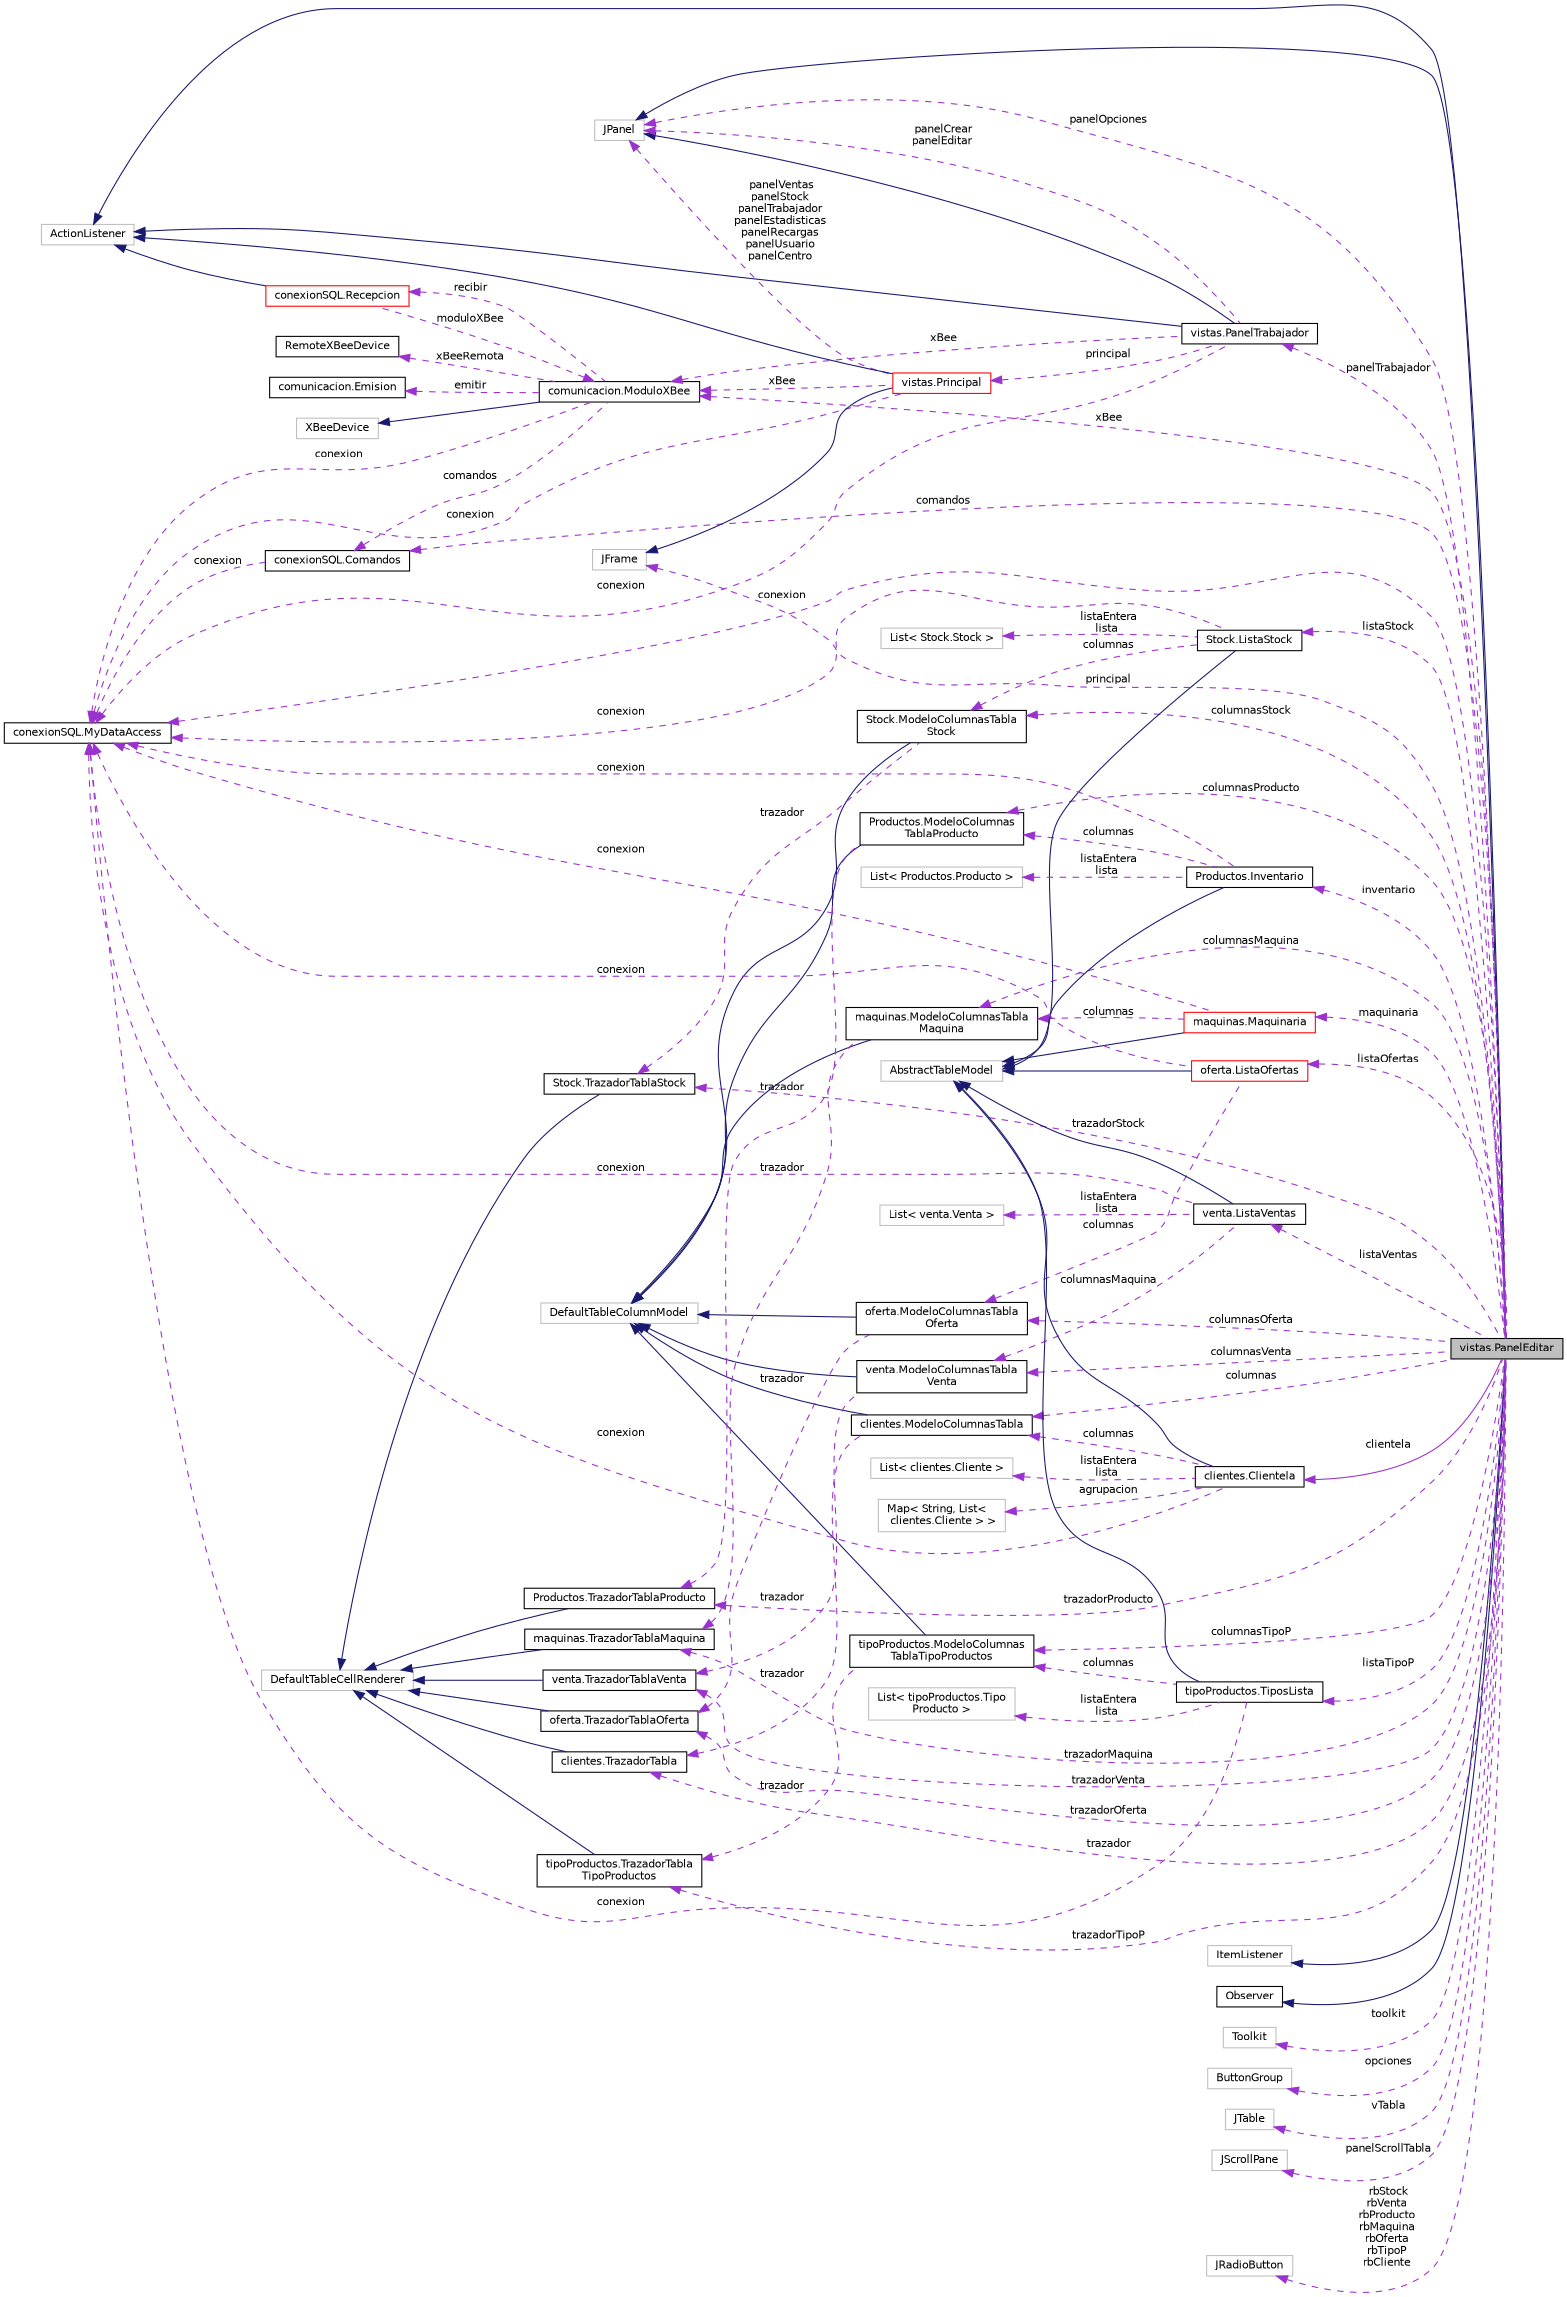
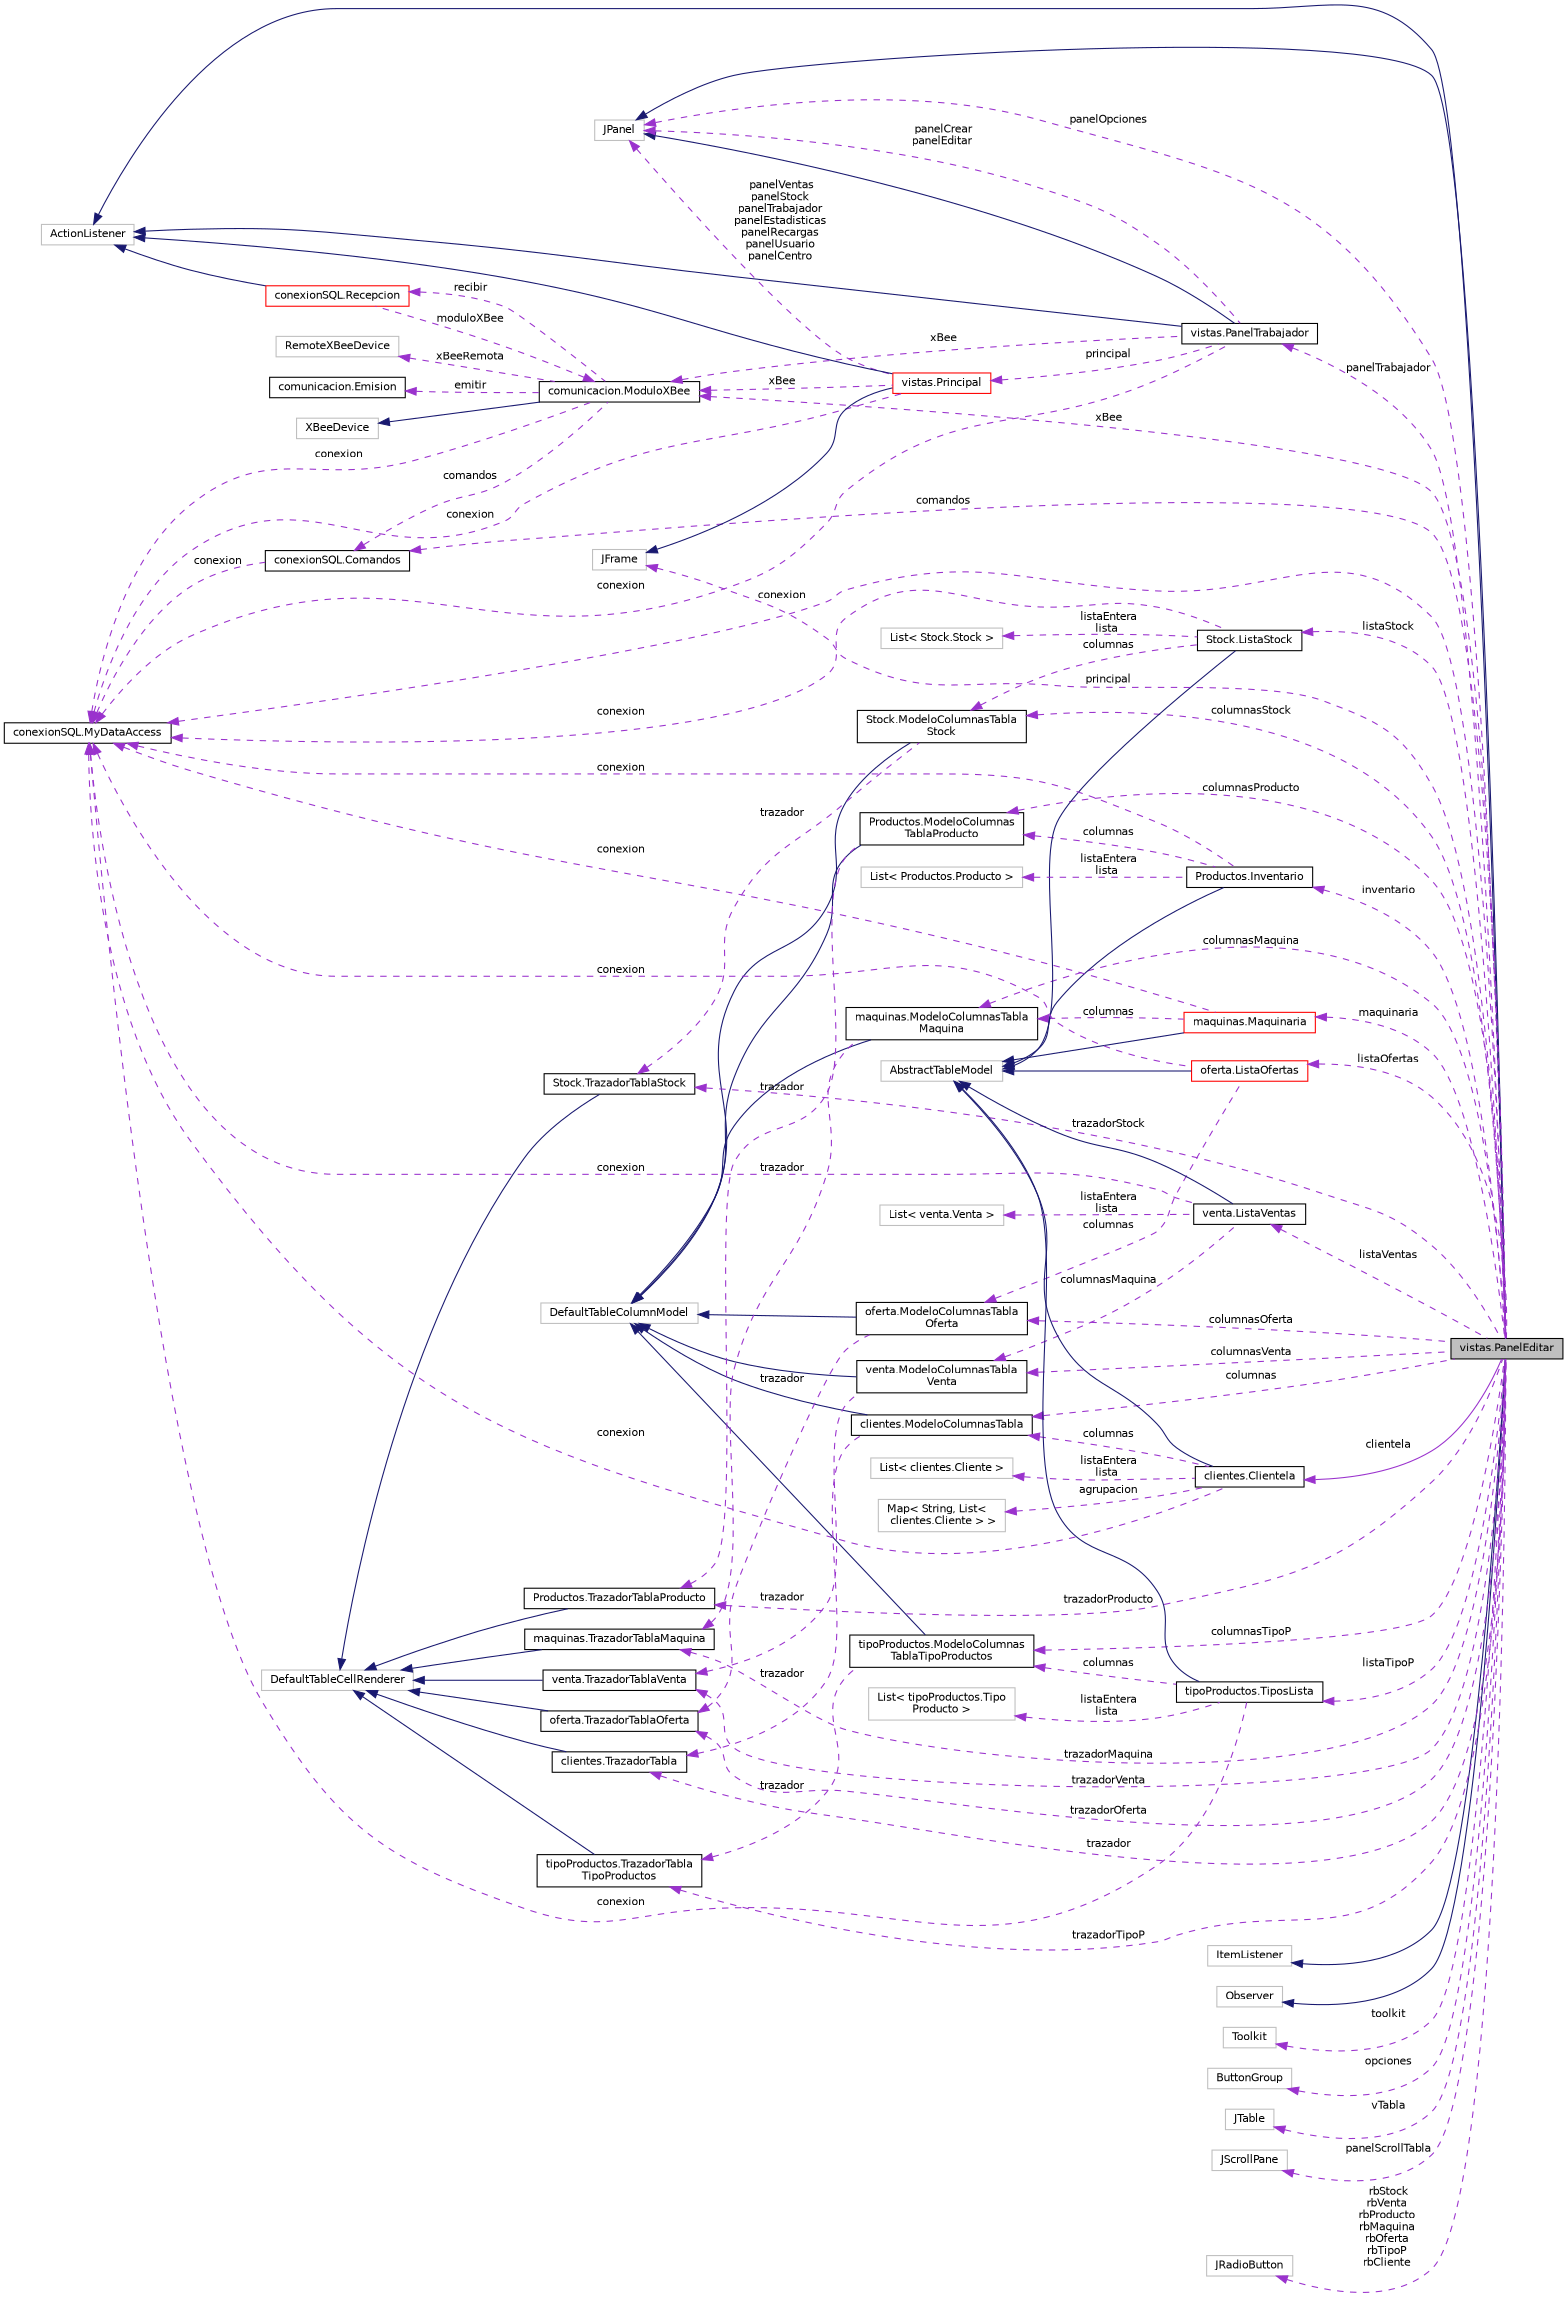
(337, 347) -> (337, 347)
(1250, 1997) -> (1250, 1997)
